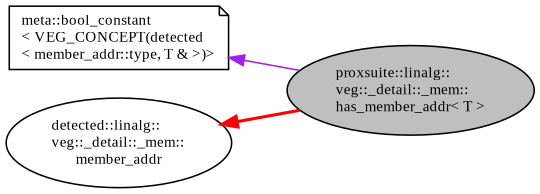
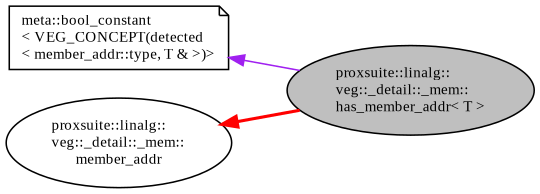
(119, 143) -> (119, 143)
